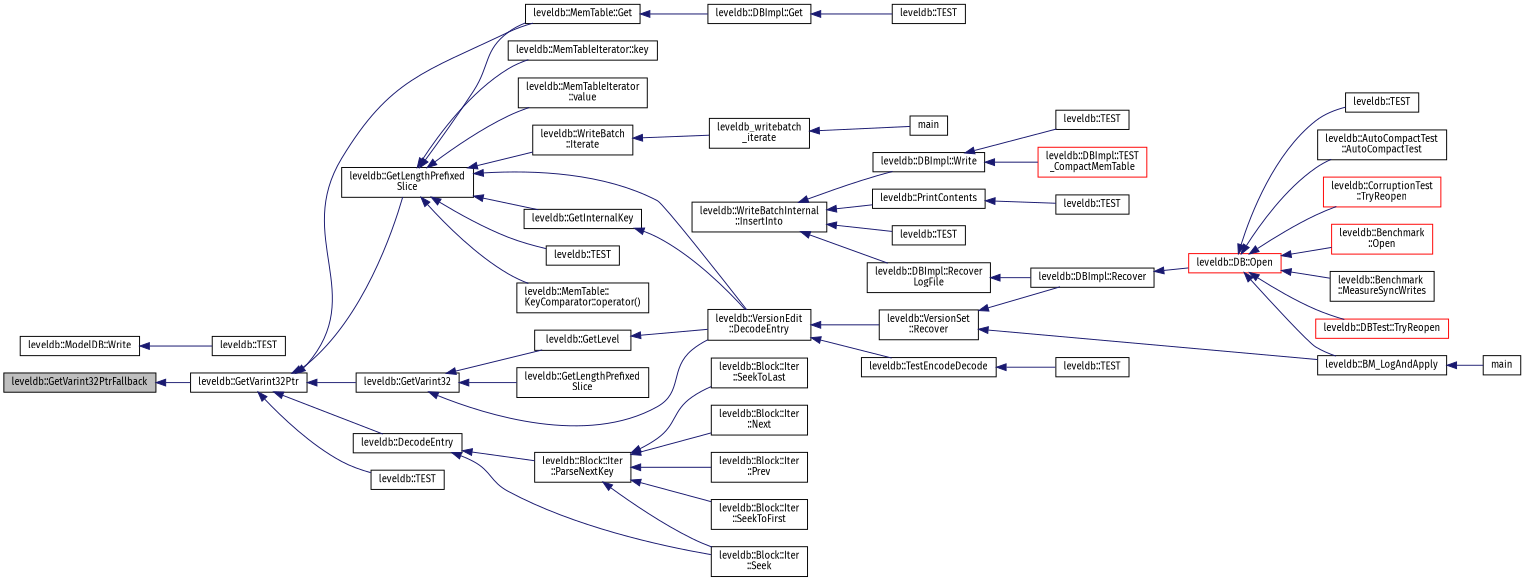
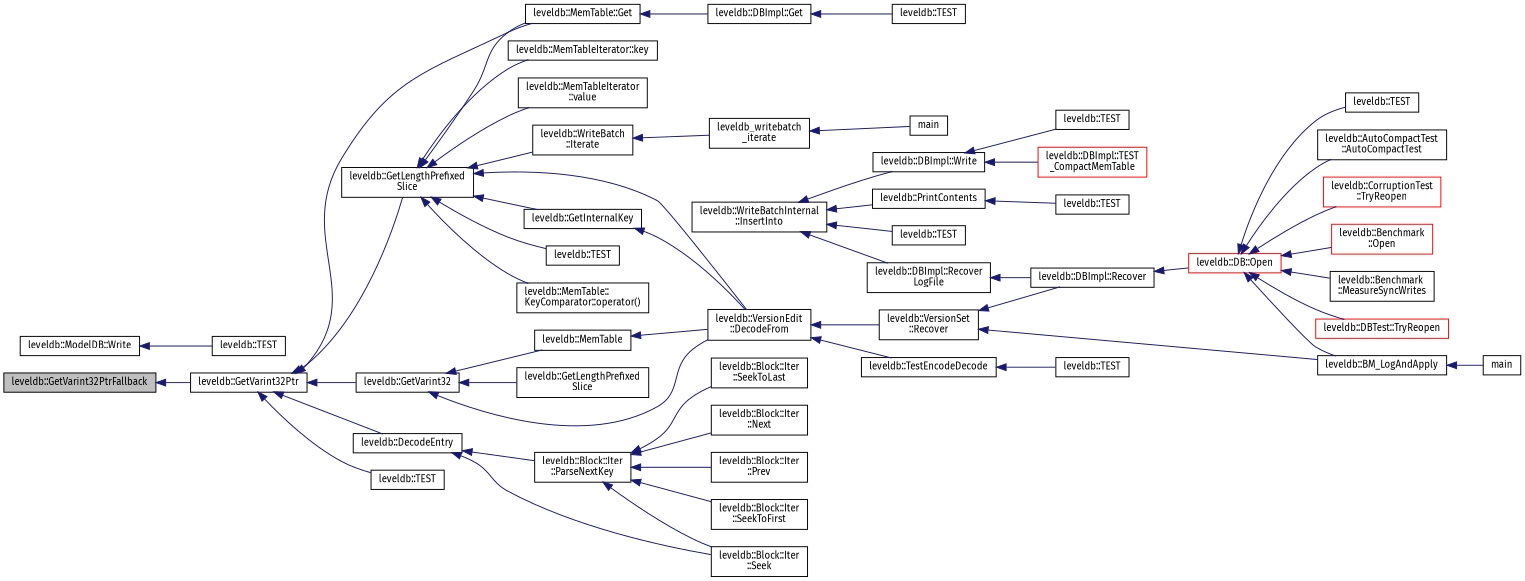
(759, 325) -> (759, 325)
(583, 340) -> (583, 340)
